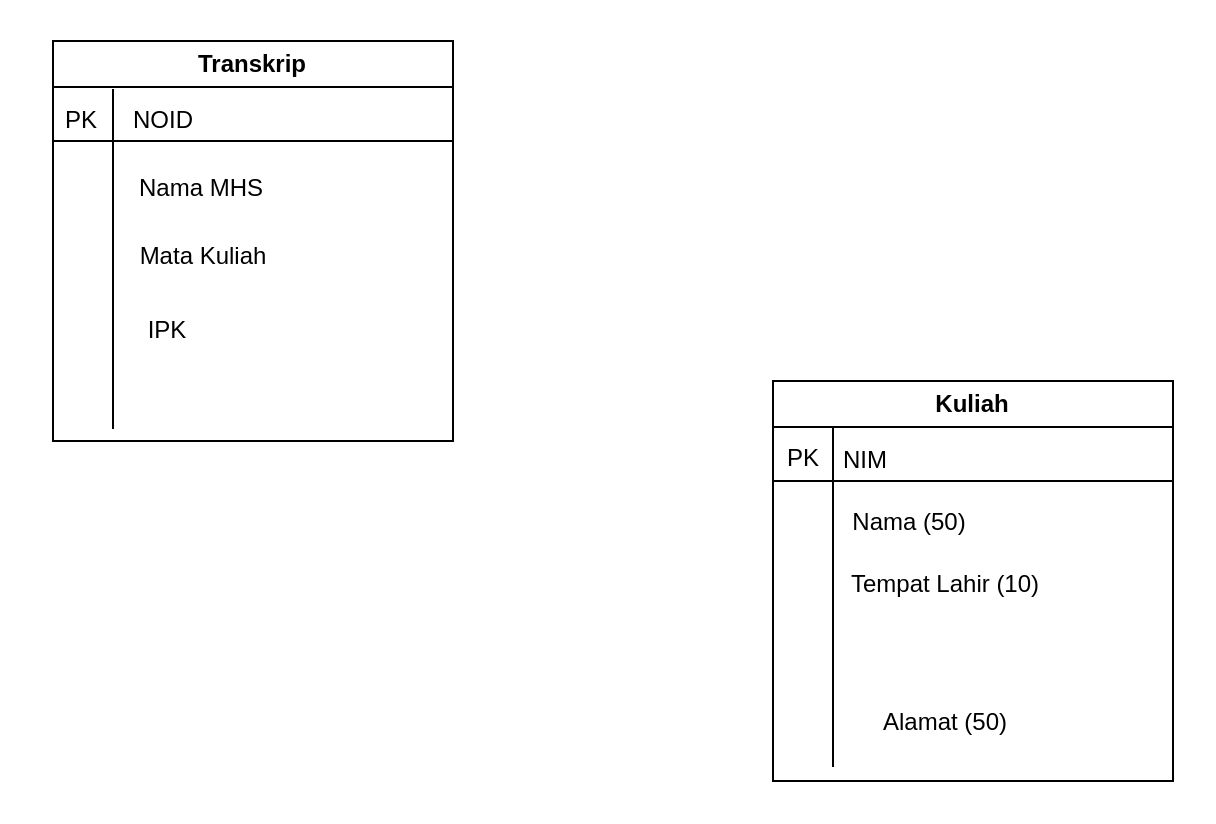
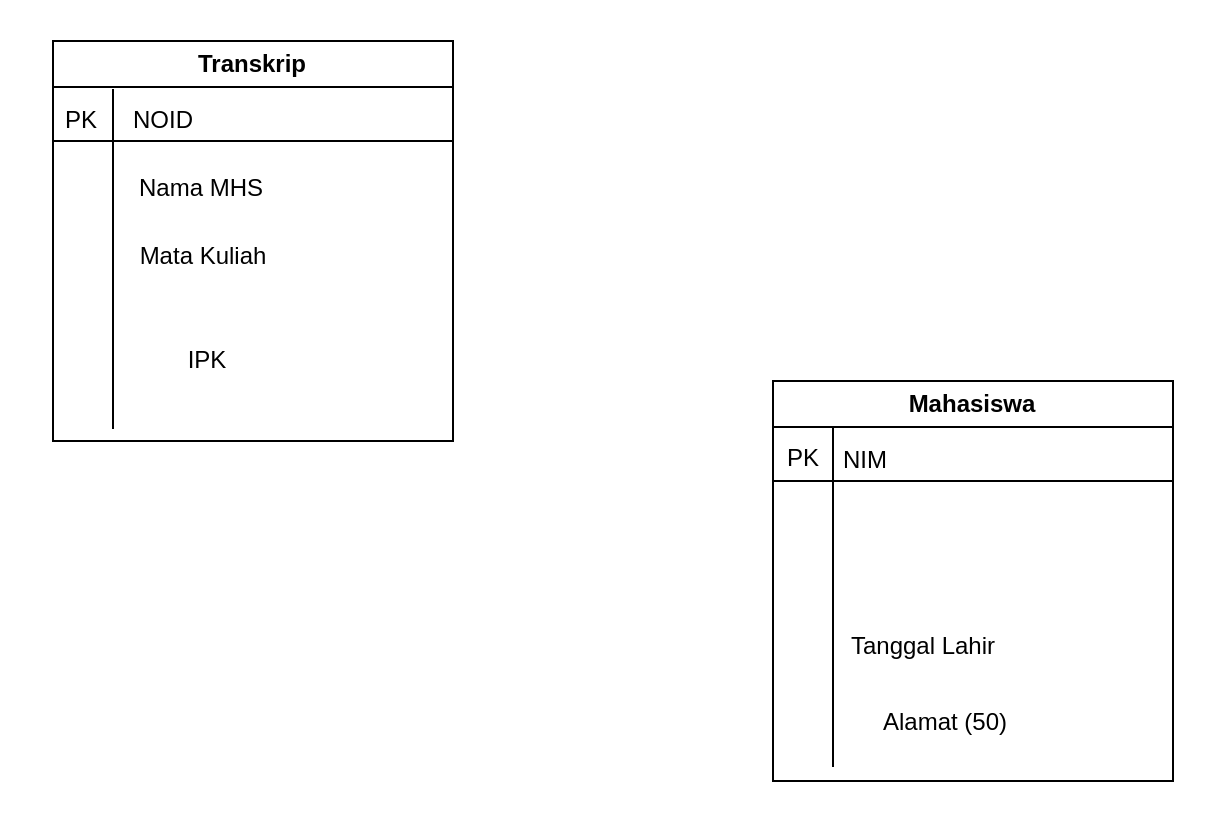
(167, 331) -> (207, 361)
(973, 405) -> (973, 405)
(909, 523) -> none
(945, 585) -> none
none -> (923, 647)
